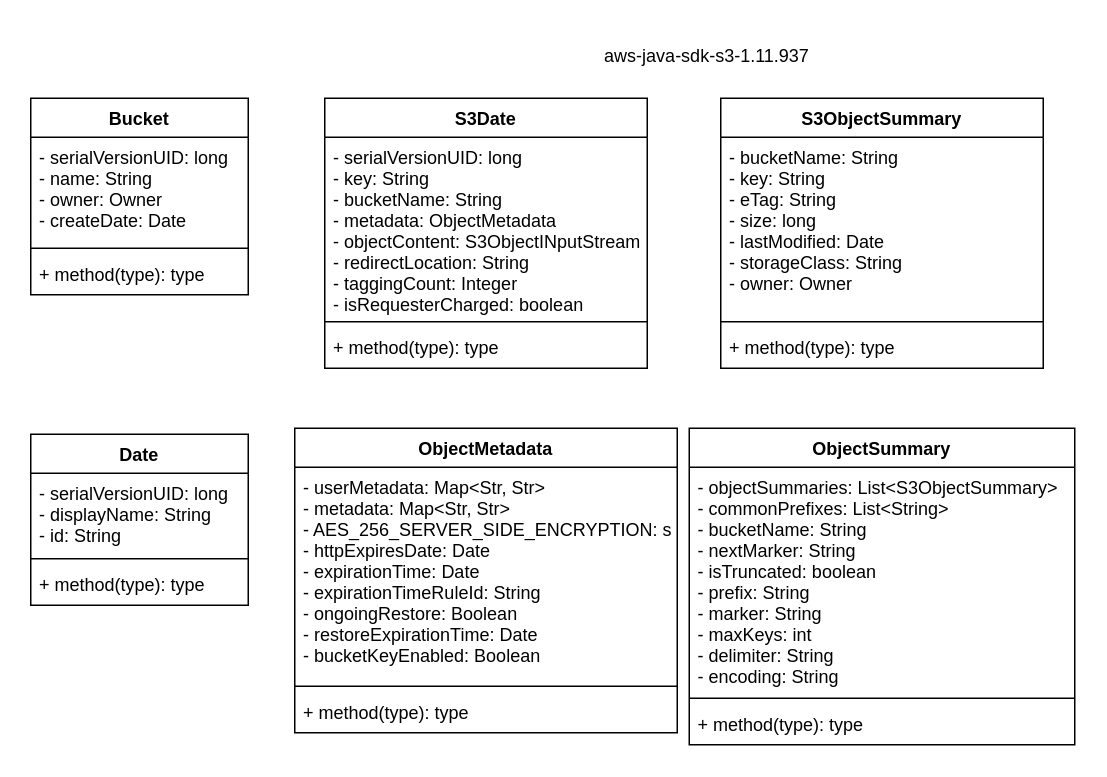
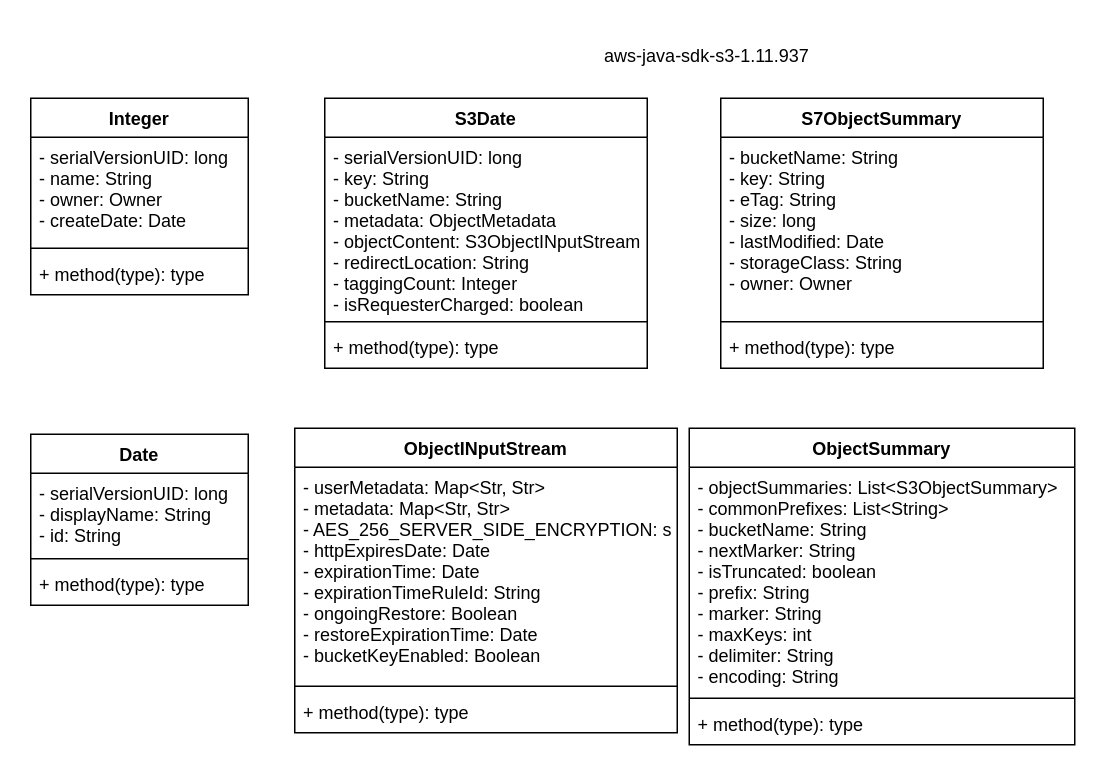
(139, 119) -> (139, 119)
(881, 119) -> (881, 119)
(485, 449) -> (485, 449)
